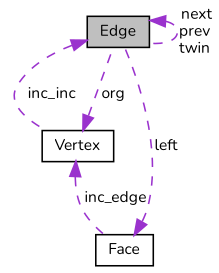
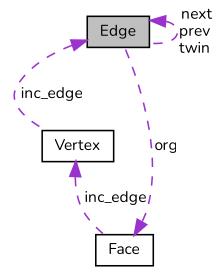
(101, 81) -> none
(51, 94) -> (51, 94)
(165, 146) -> (165, 146)
